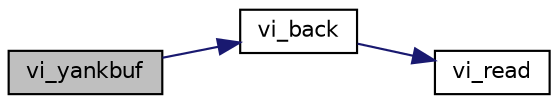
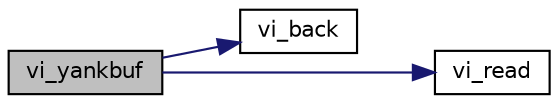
(385, 50) -> (287, 72)
